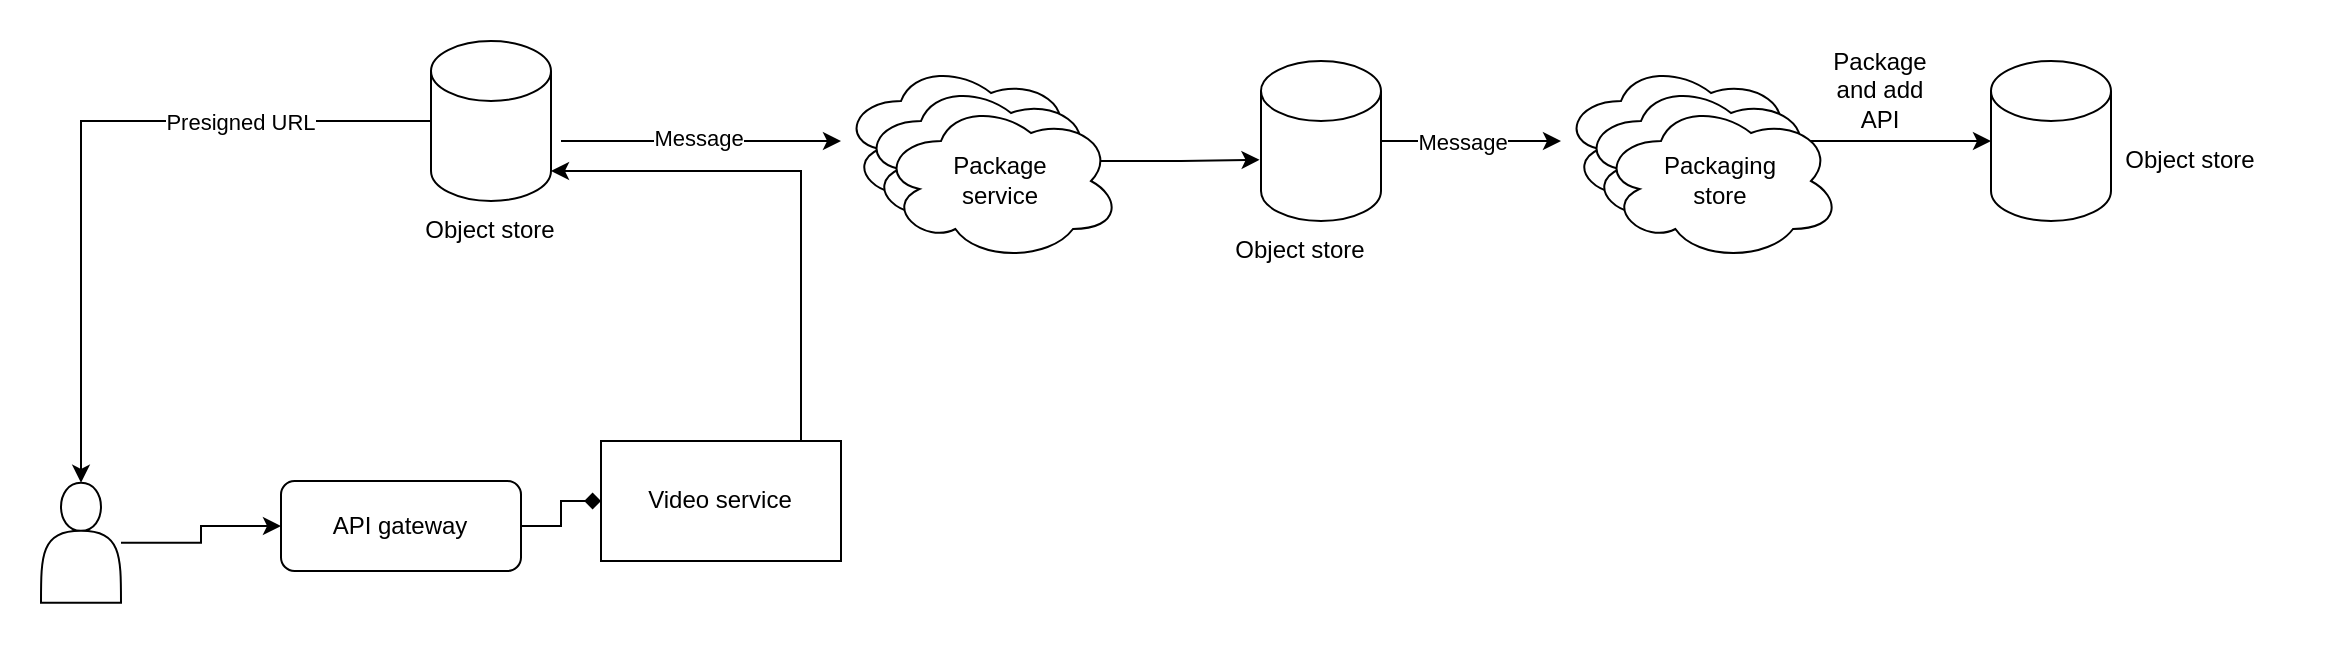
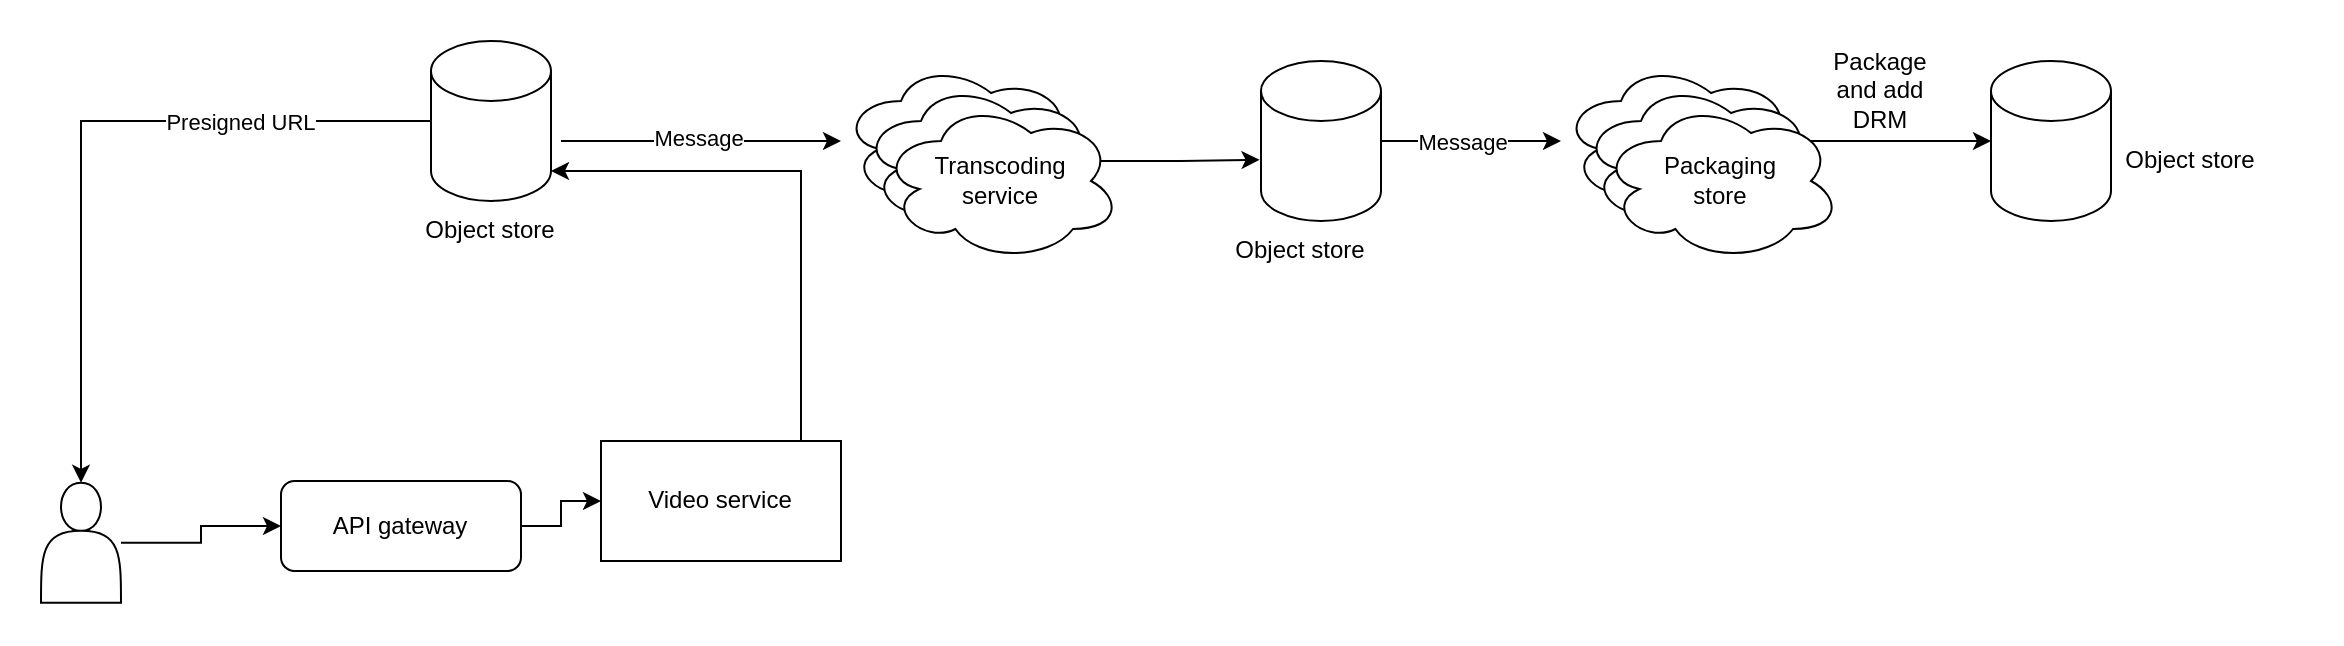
(1881, 91) -> (1881, 91)
(1001, 181) -> (1001, 181)
(584, 501) -> (585, 501)
